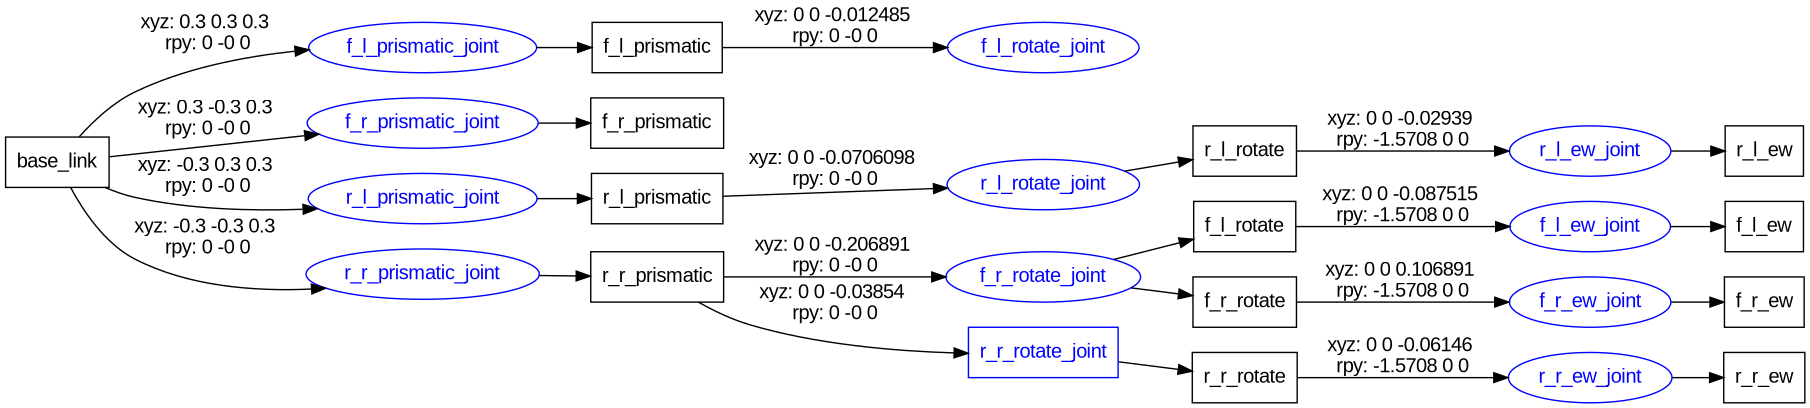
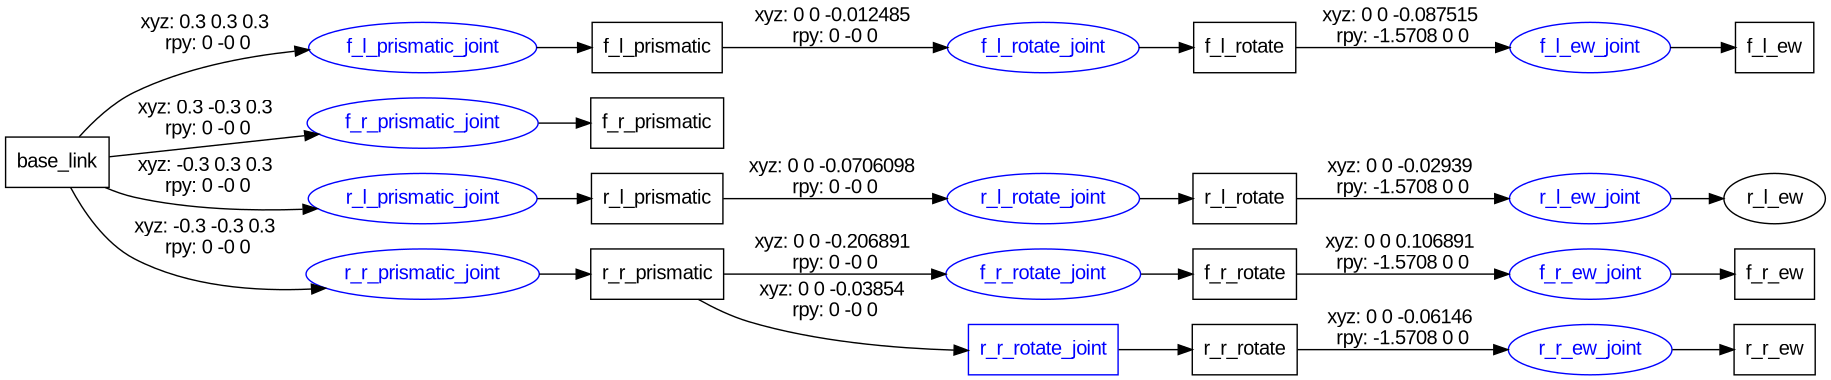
(1764, 151) -> (1775, 199)
(1146, 251) -> (1159, 48)
